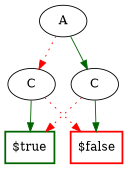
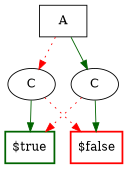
(63, 21) -> (63, 21)
